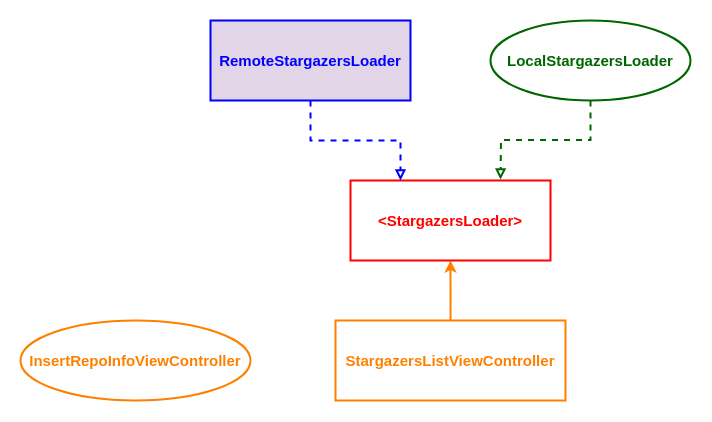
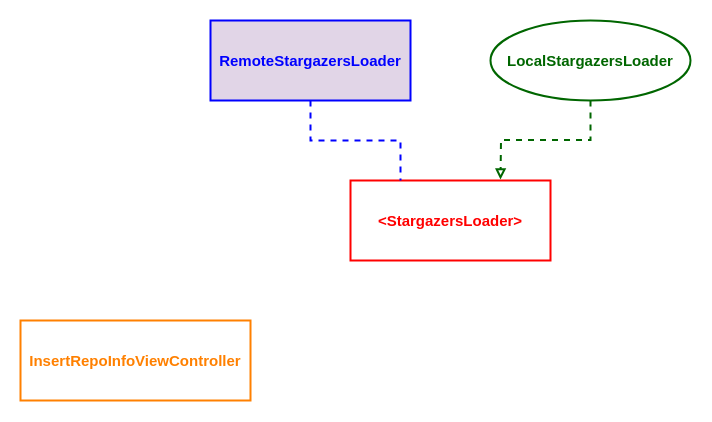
(401, 168) -> (401, 173)
(451, 295) -> none
(136, 361) -> (136, 361)
(451, 361) -> none
